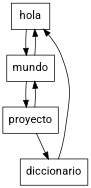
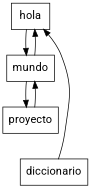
(41, 143) -> none
